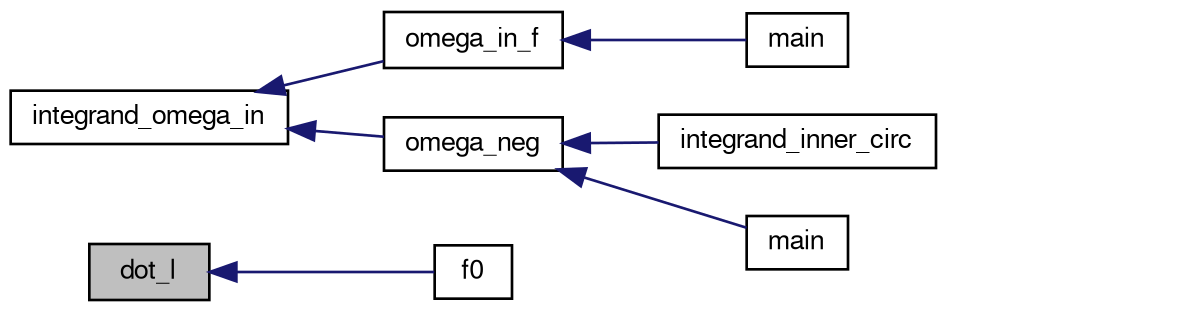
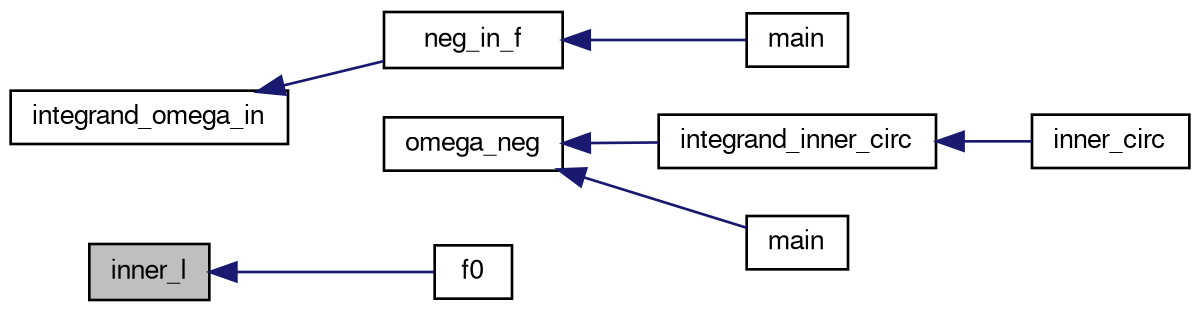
(473, 40) -> (473, 40)
(349, 134) -> none
none -> (1111, 141)
(149, 272) -> (149, 272)
